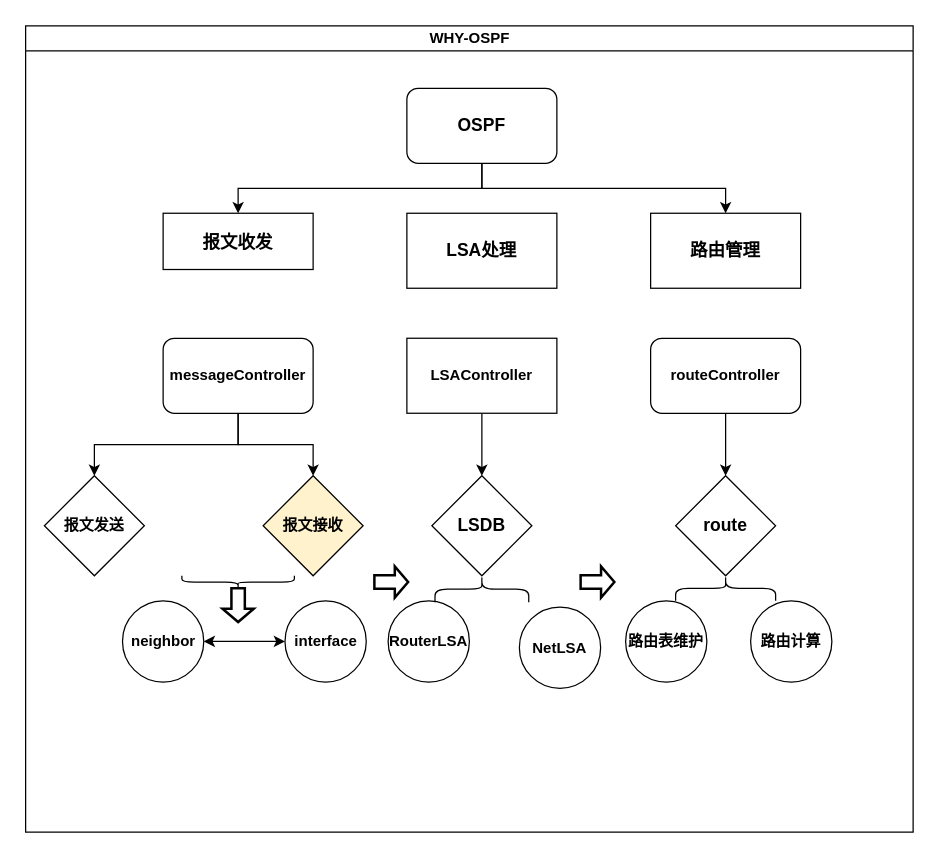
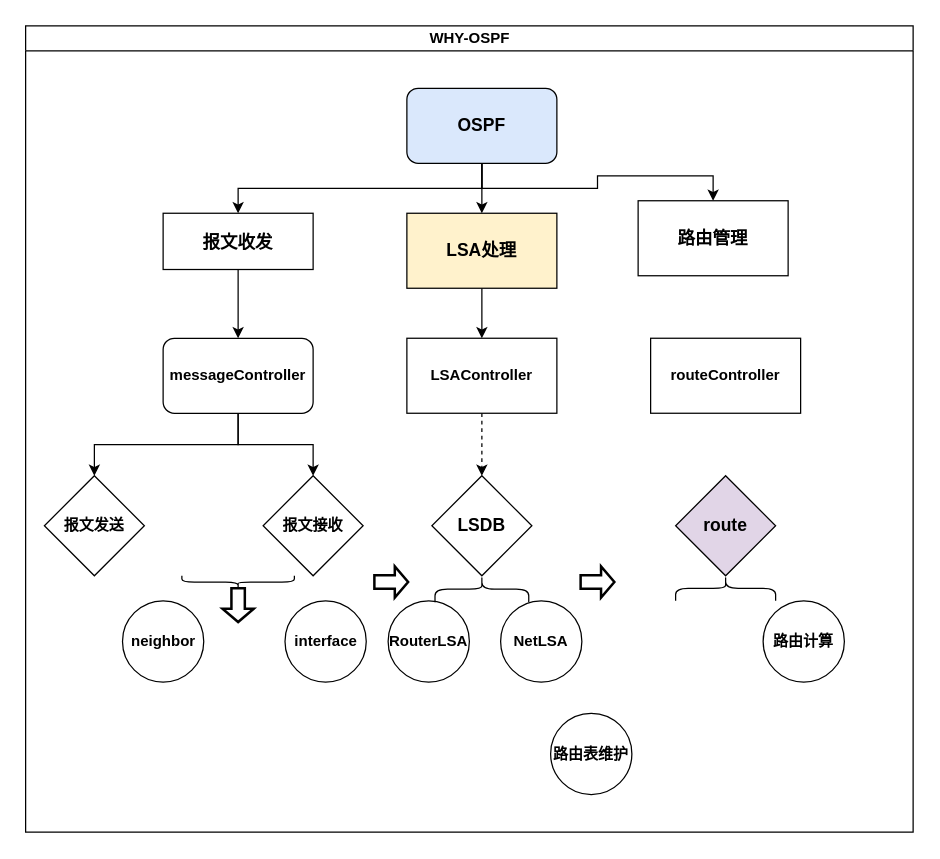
(482, 126) -> (482, 126)
none -> (482, 198)
(482, 251) -> (482, 251)
(726, 251) -> (713, 238)
none -> (238, 300)
none -> (482, 309)
(726, 376) -> (726, 376)
(482, 440) -> (482, 440)
(726, 440) -> none
(313, 526) -> (313, 526)
(726, 526) -> (726, 526)
(244, 641) -> none
(666, 641) -> (591, 754)
(791, 641) -> (804, 641)
(560, 648) -> (541, 641)
